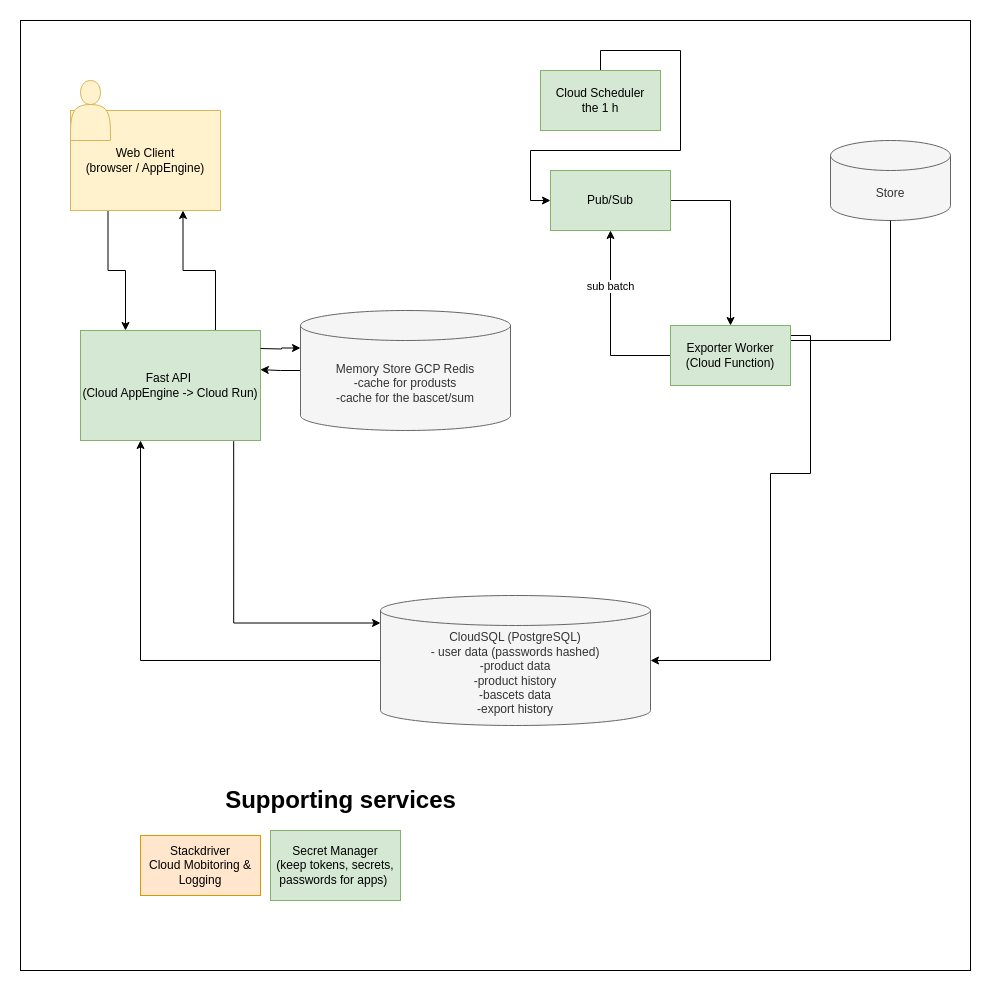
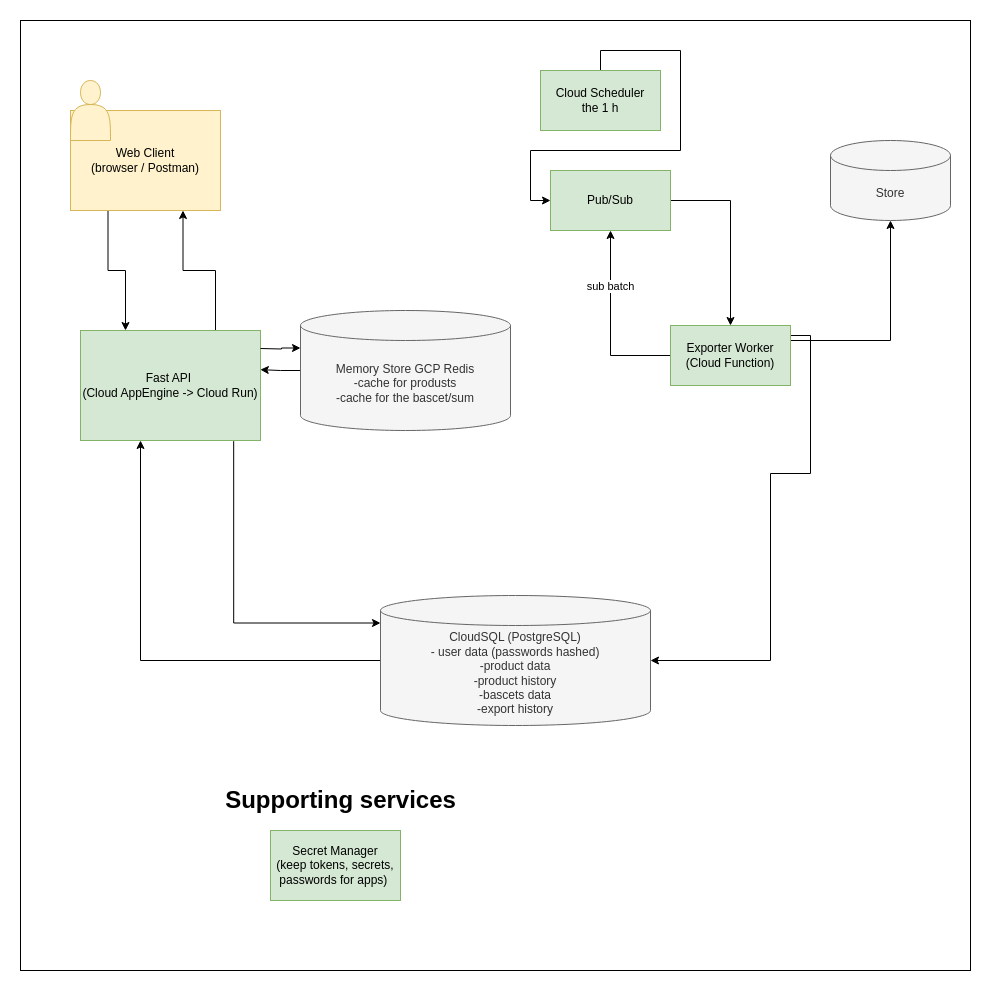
(146, 161) -> (146, 161)
(891, 226) -> (891, 228)
(201, 866) -> none
